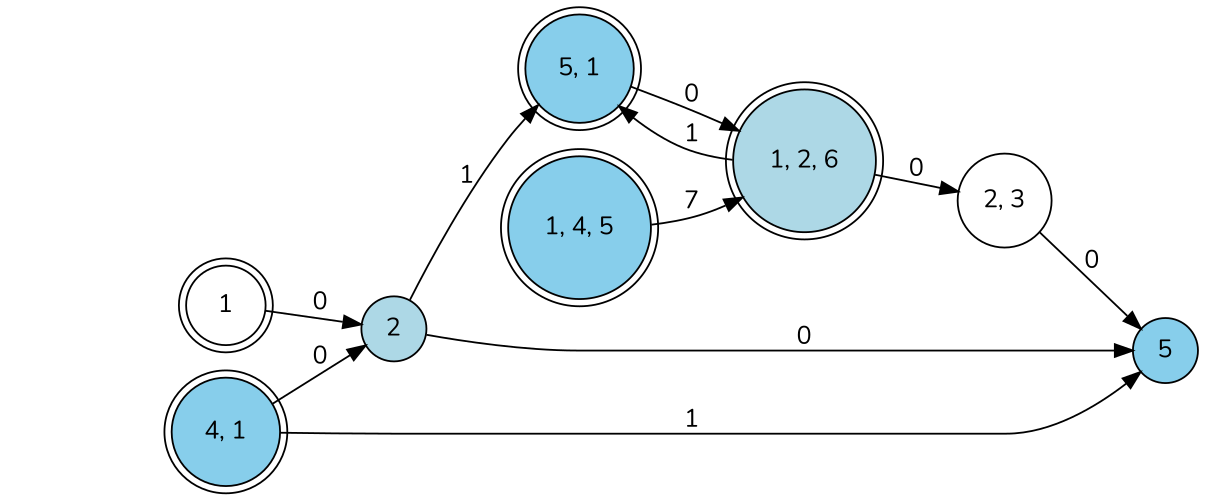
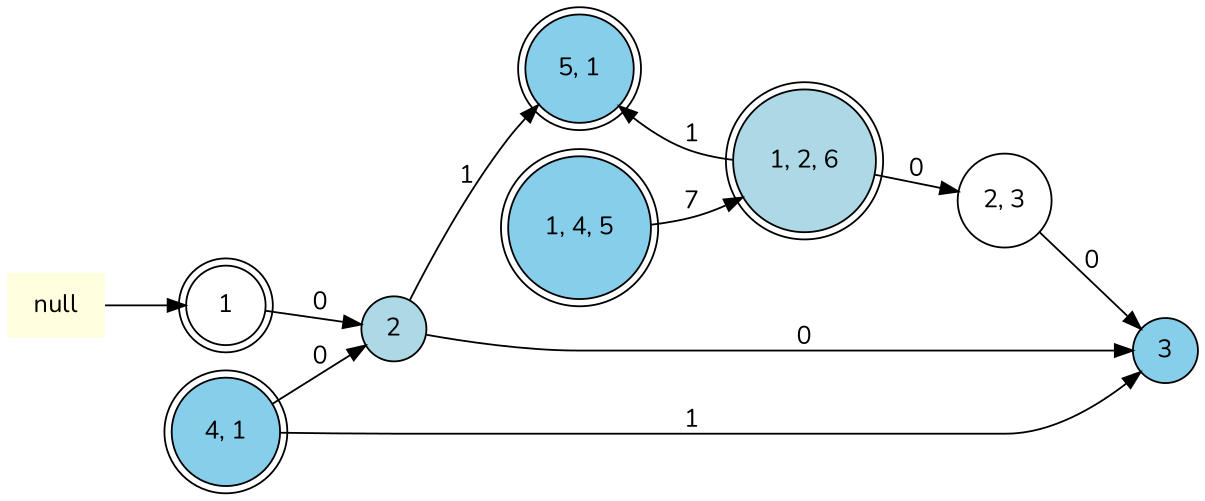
(677, 104) -> none
none -> (56, 305)
(1165, 351) -> (1165, 351)
